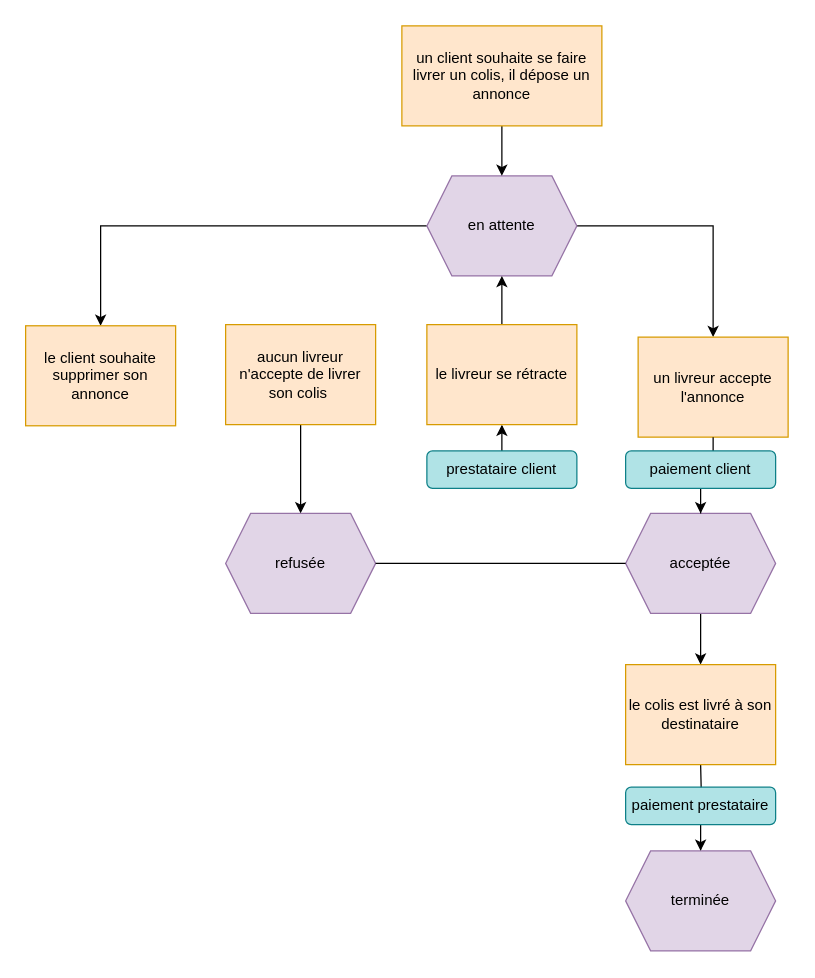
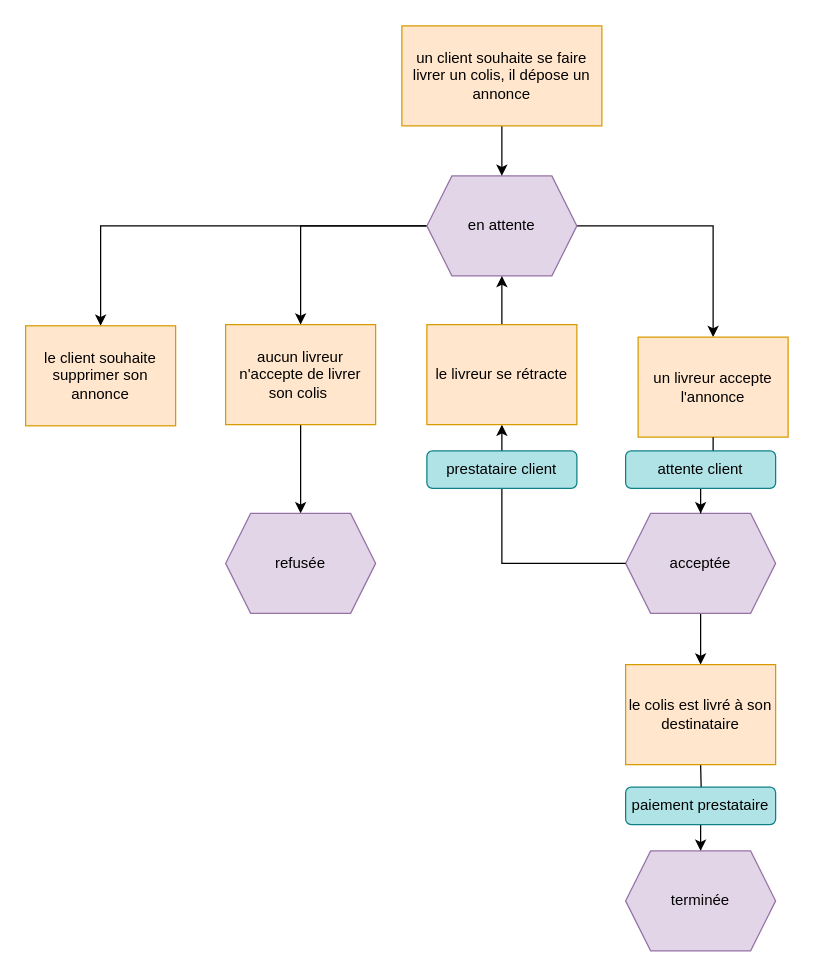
none -> (301, 271)
(701, 469) -> (701, 469)
(440, 563) -> (502, 527)
